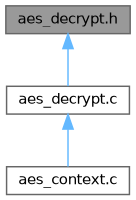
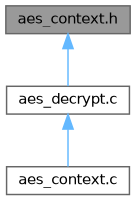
(68, 20) -> (68, 20)
